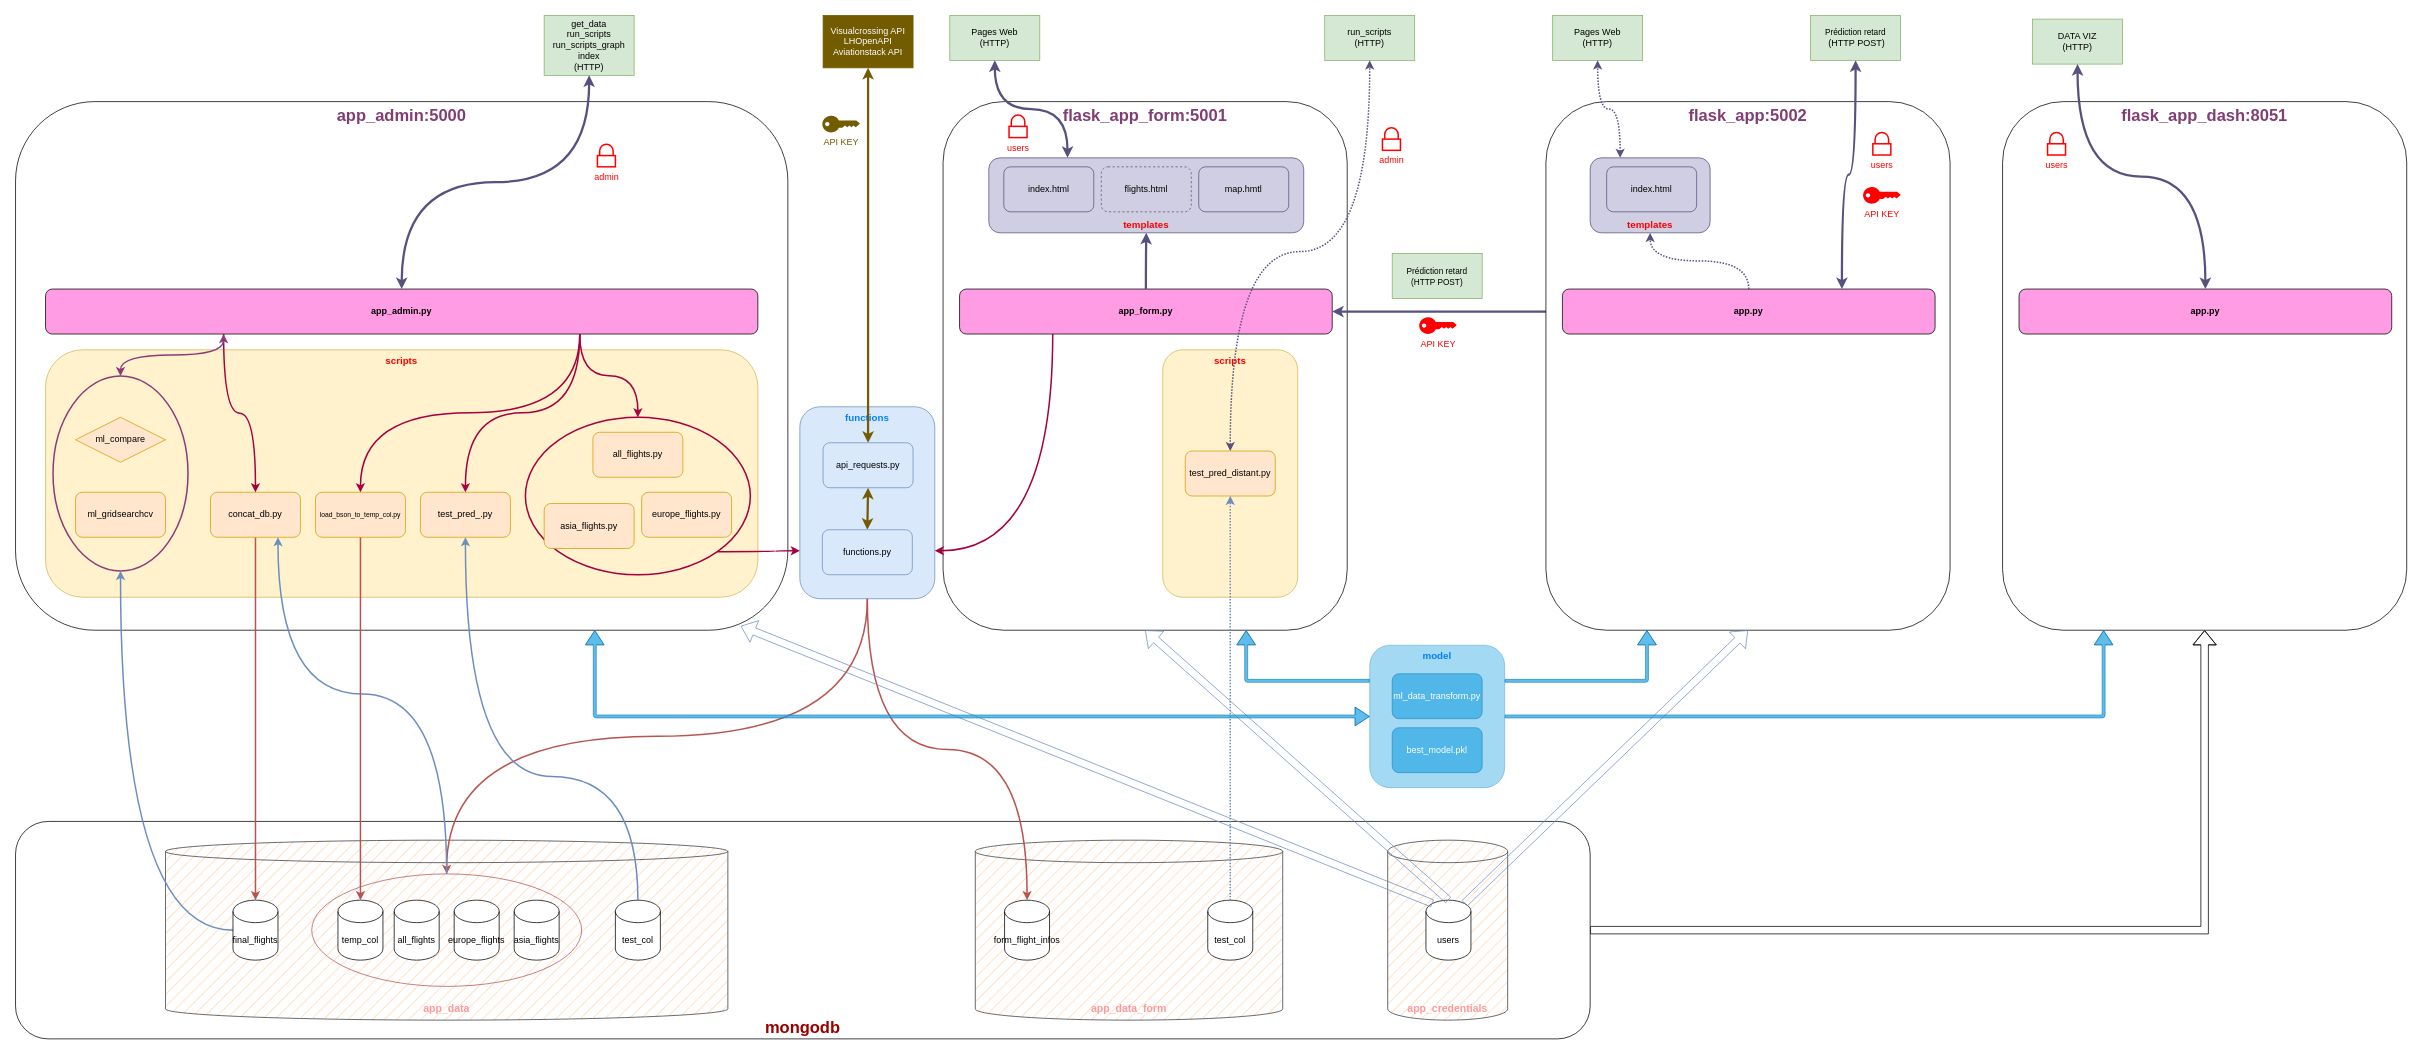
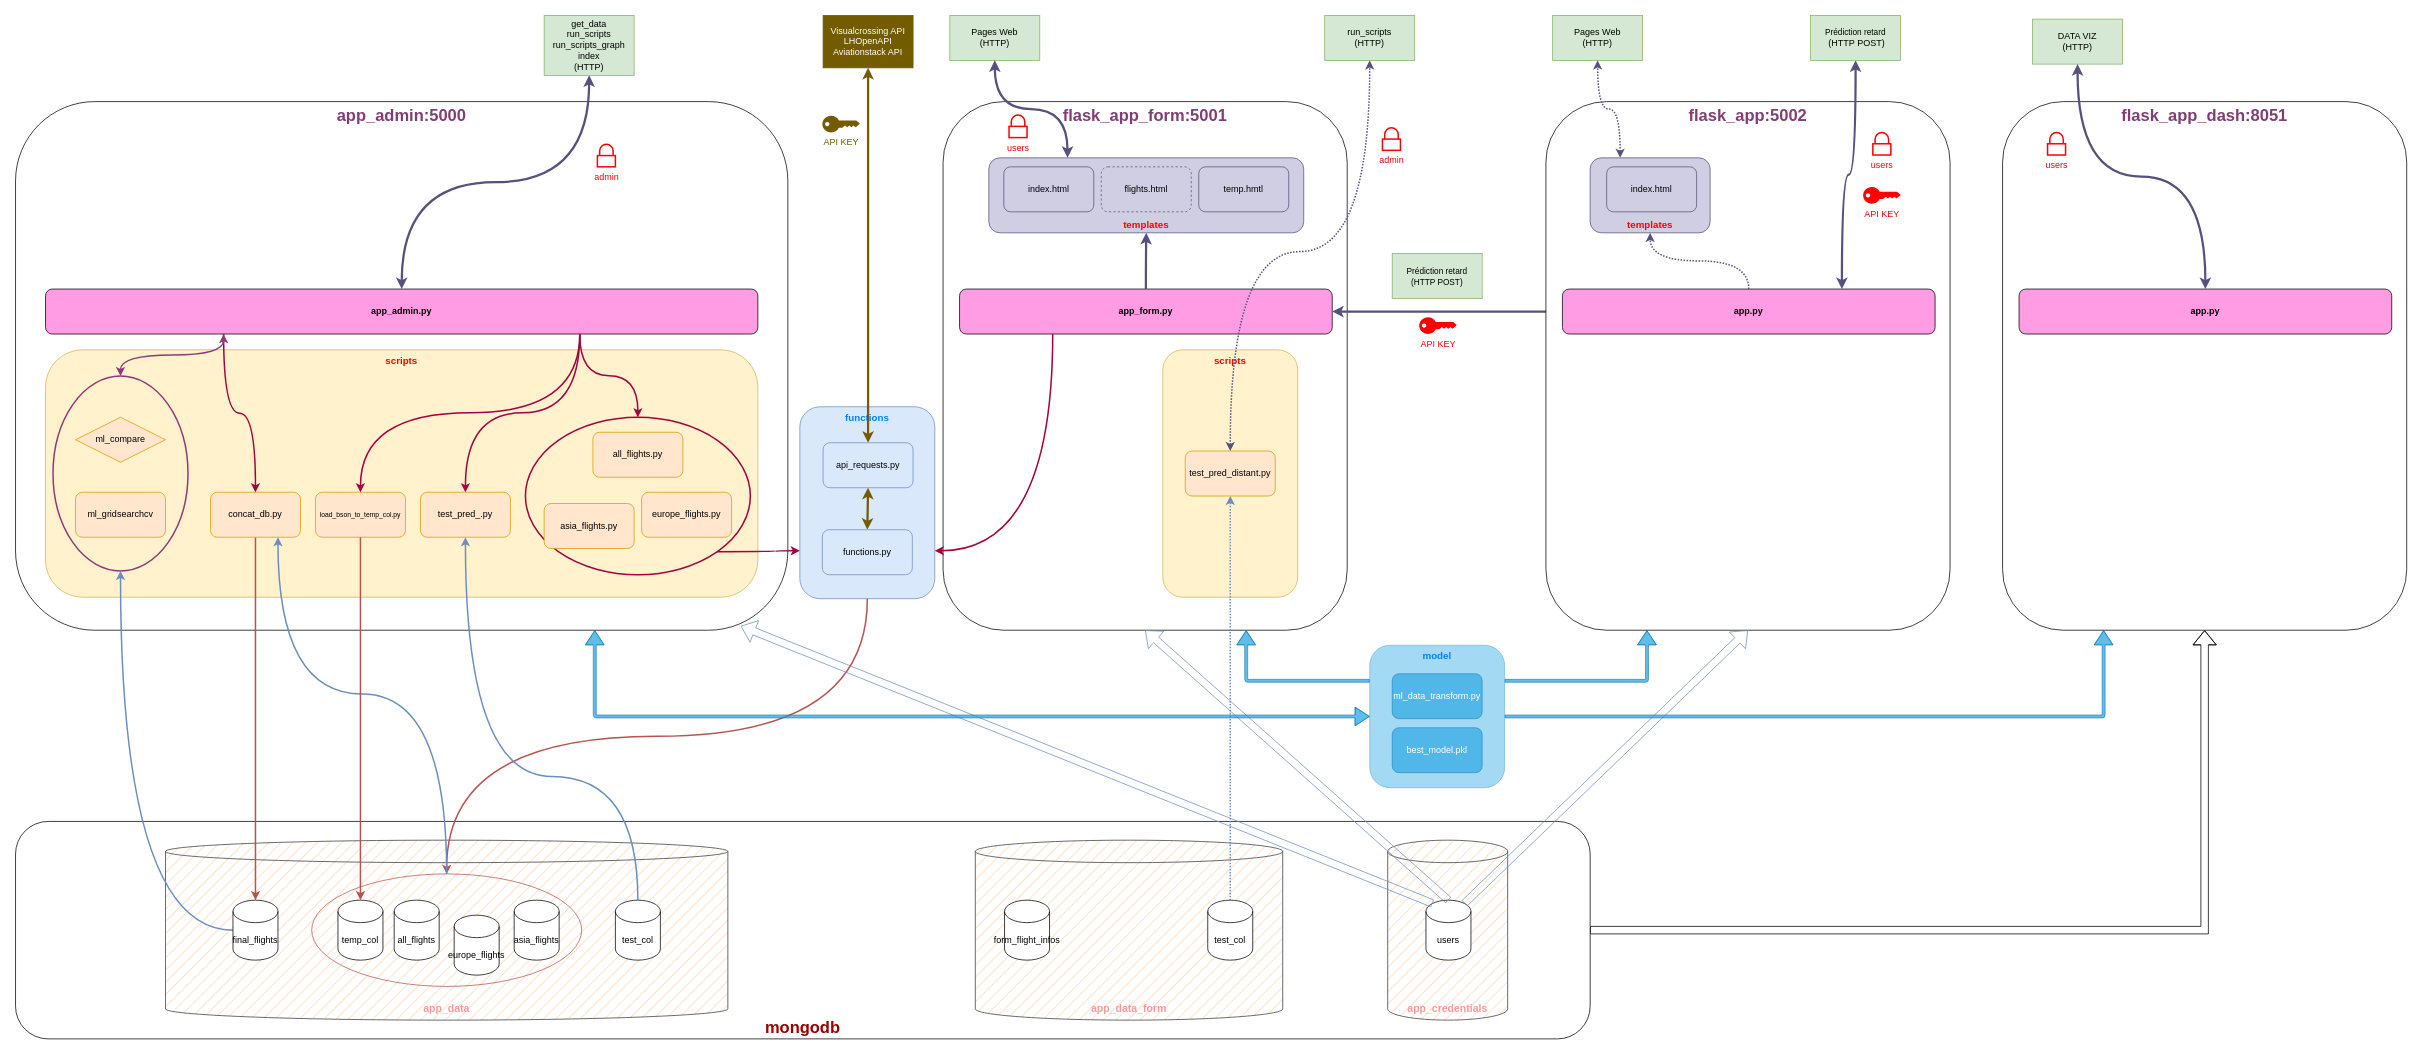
(1244, 189) -> (1244, 189)
(949, 750) -> none
(477, 930) -> (477, 945)
